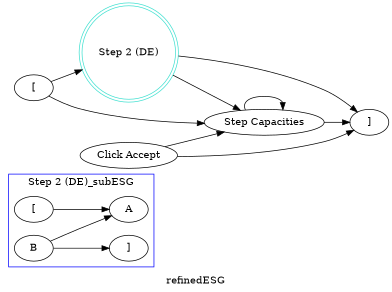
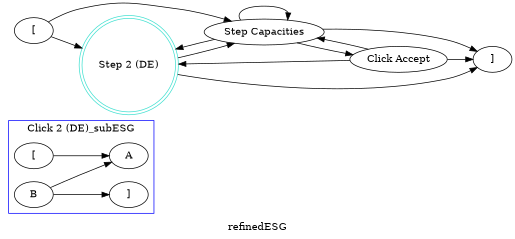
none -> (199, 43)
none -> (321, 48)
none -> (268, 62)
(81, 182) -> (81, 129)
